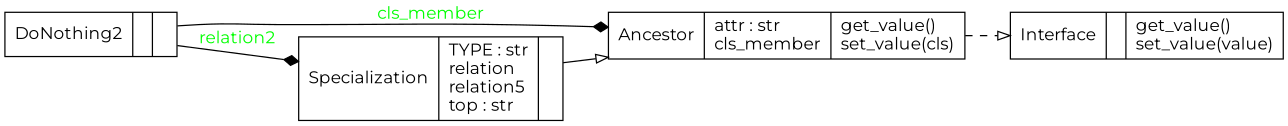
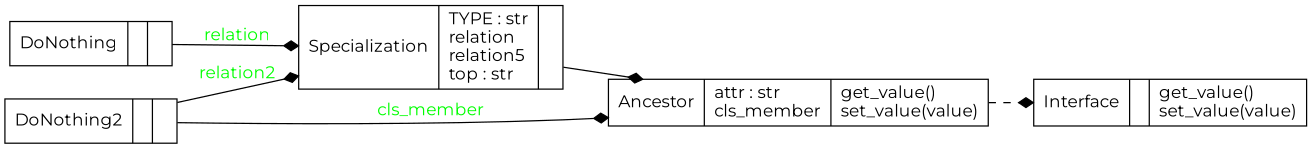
(981, 36) -> (1004, 103)
none -> (91, 44)
(898, 44) -> (910, 111)
(579, 61) -> (596, 72)
